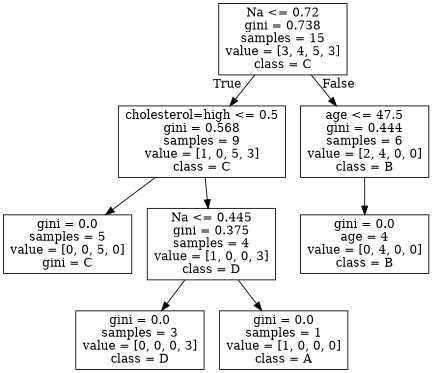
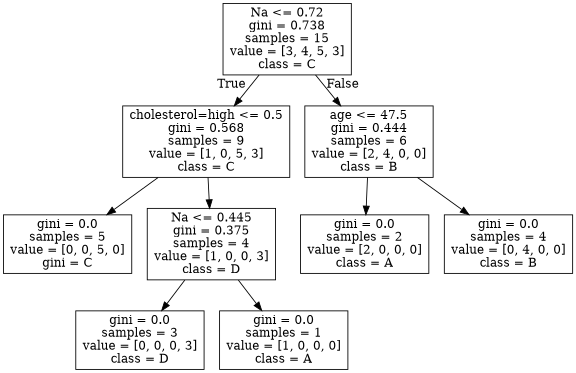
(365, 244) -> (508, 244)
none -> (365, 244)
